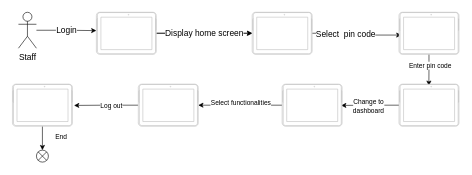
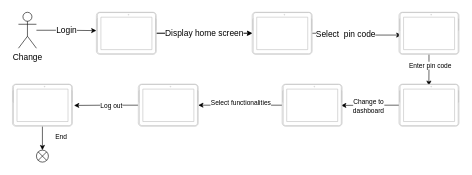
(28, 58) -> (28, 58)
